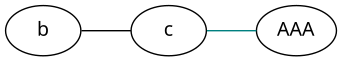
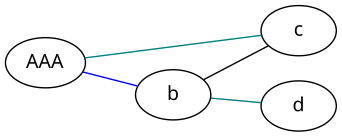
none -> (110, 79)
none -> (299, 106)
